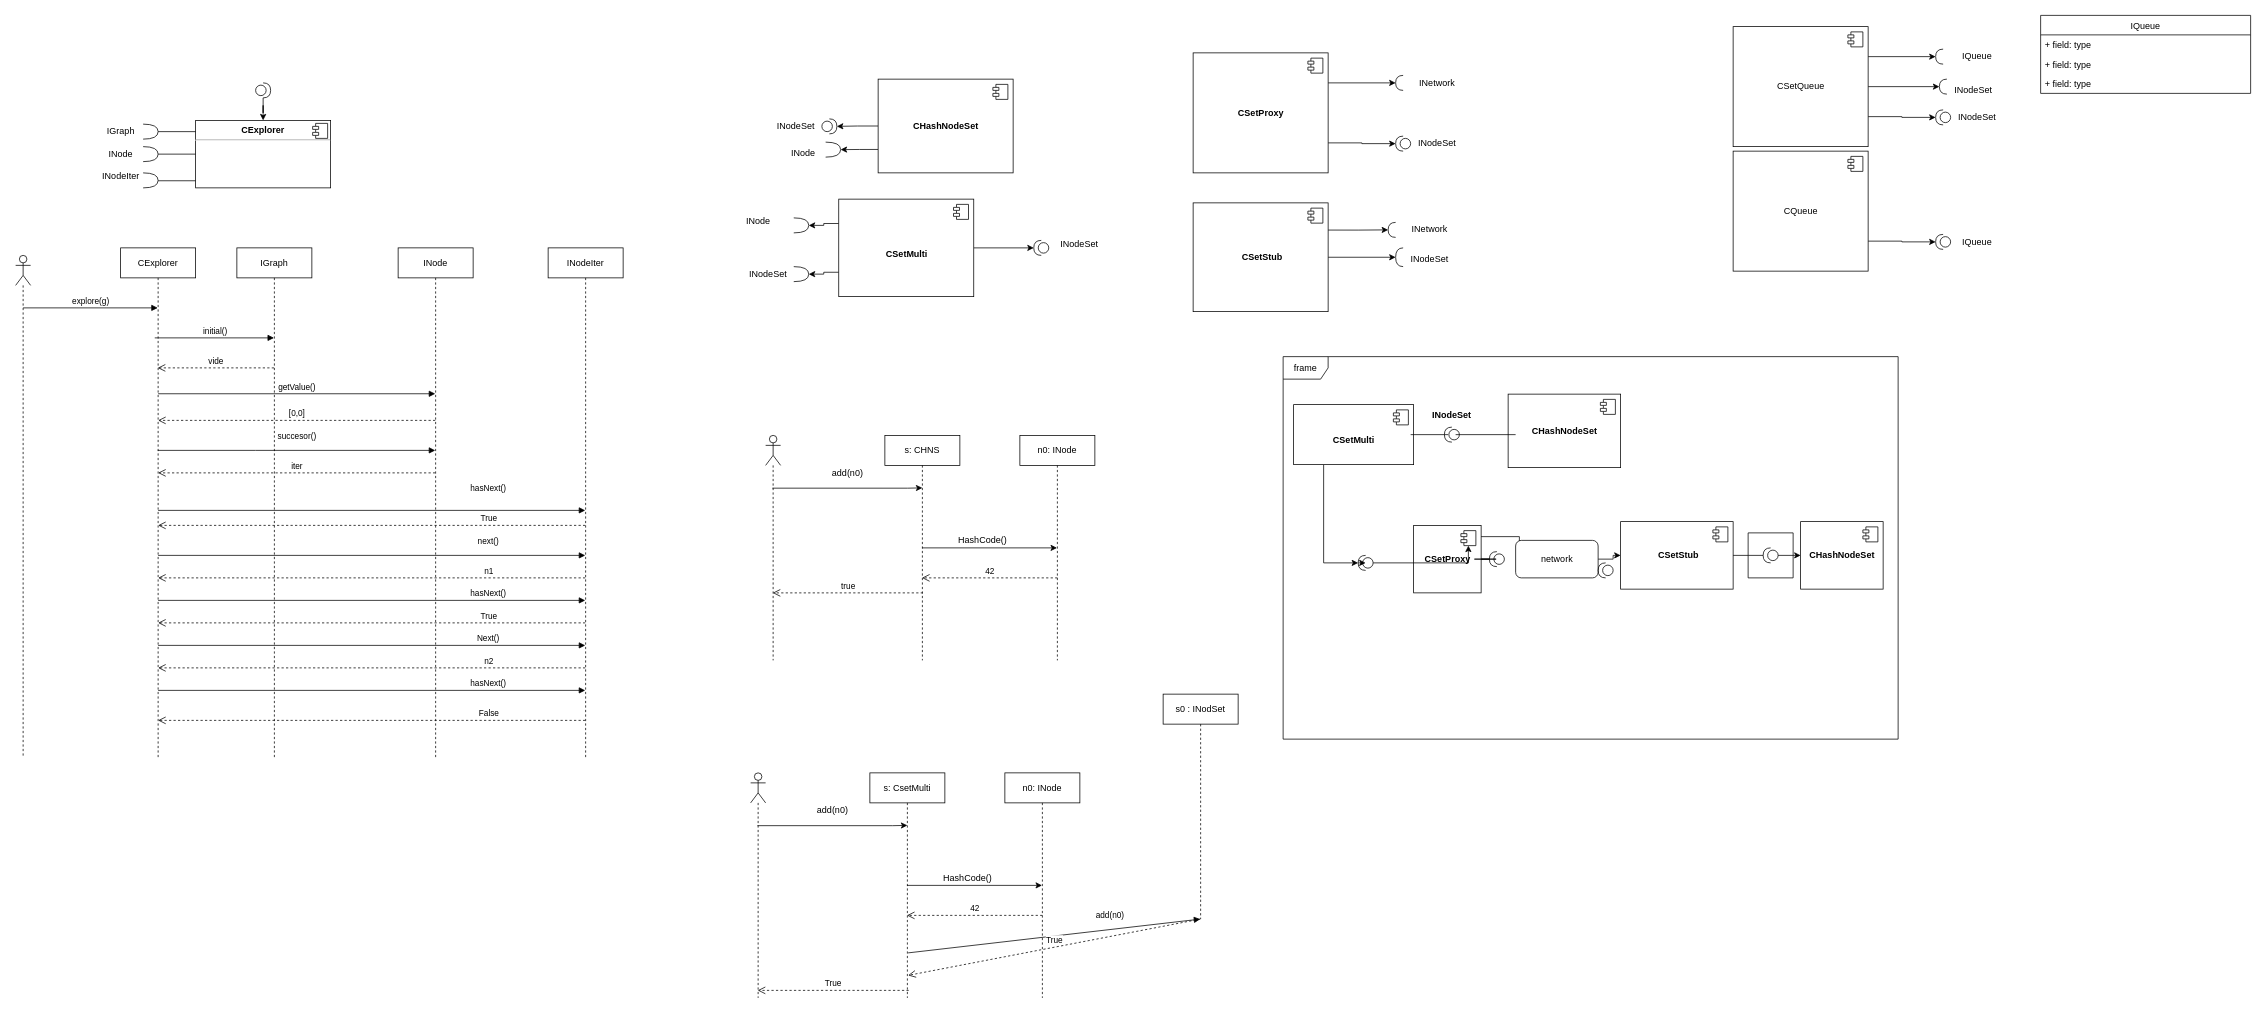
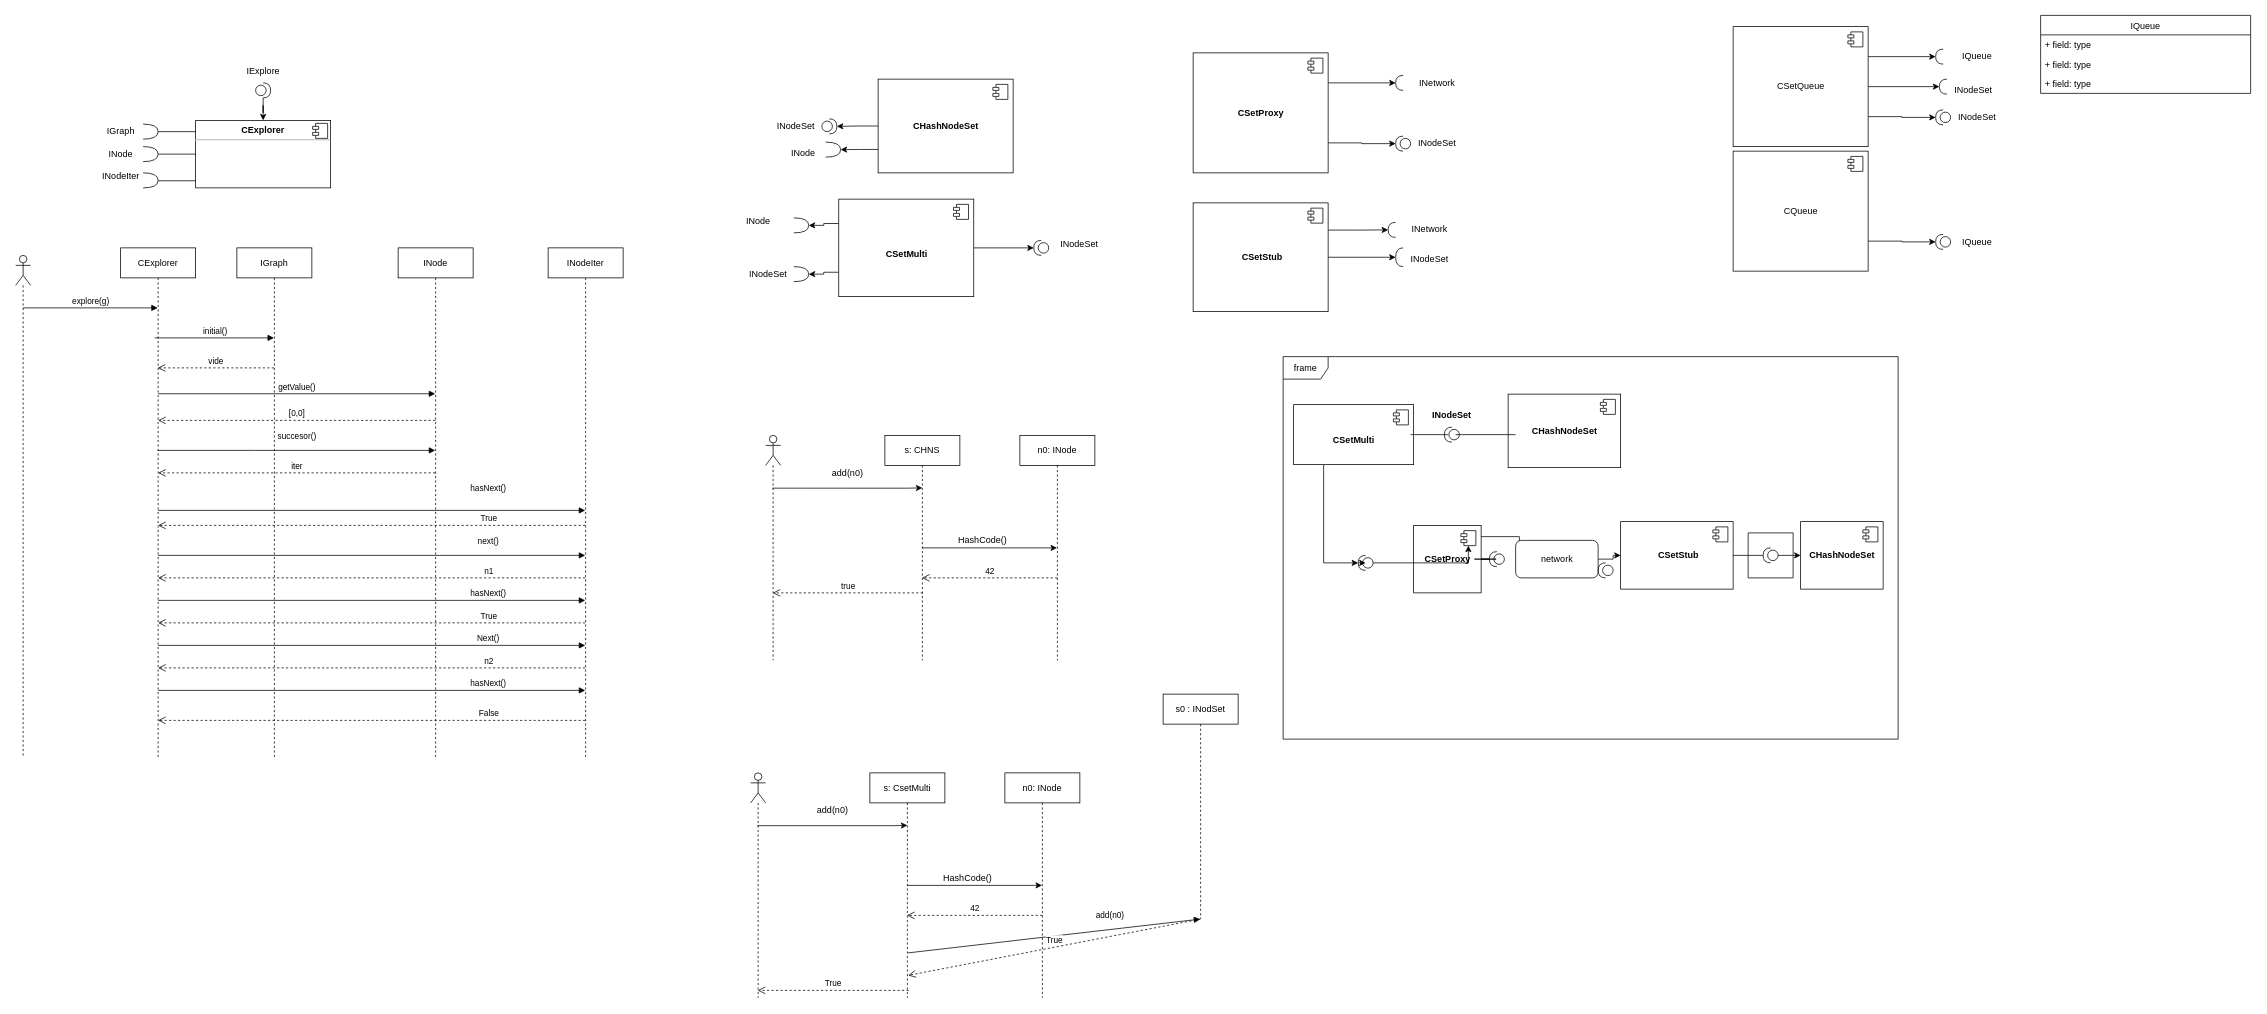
none -> (263, 72)
